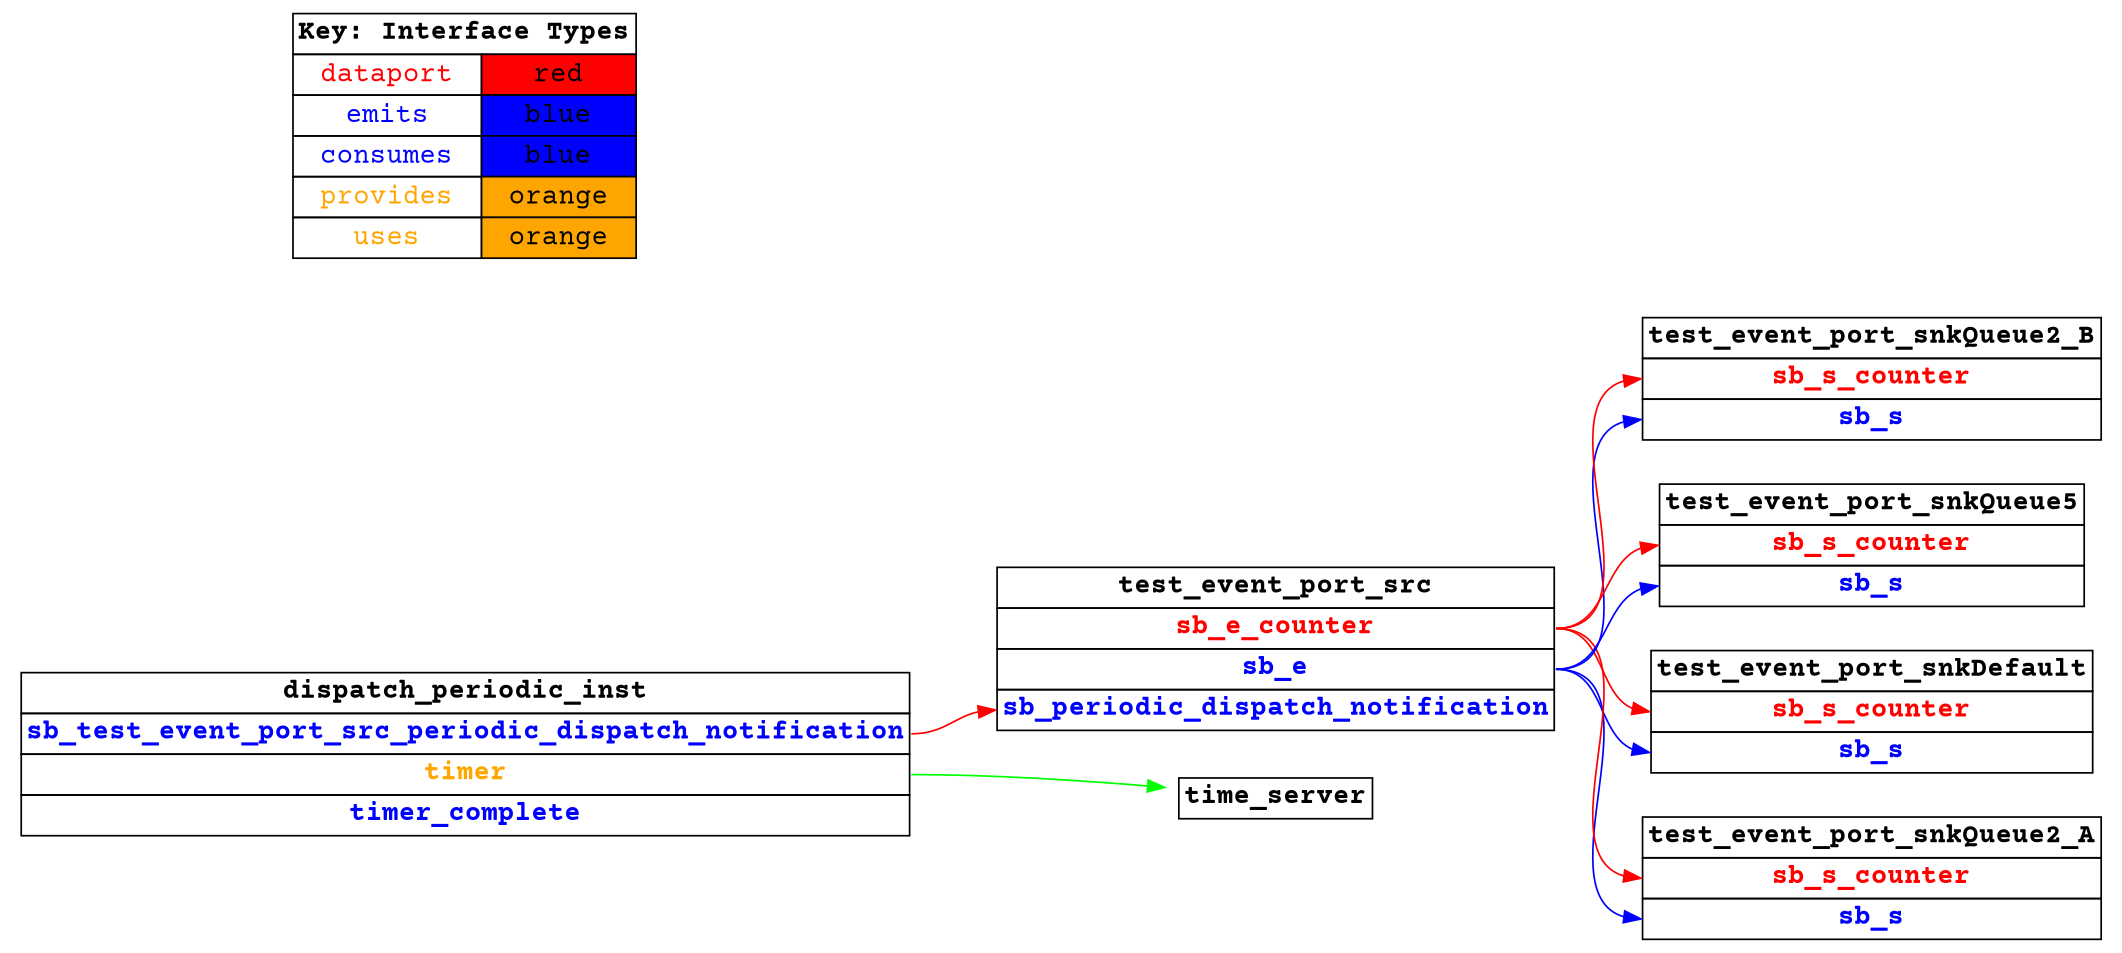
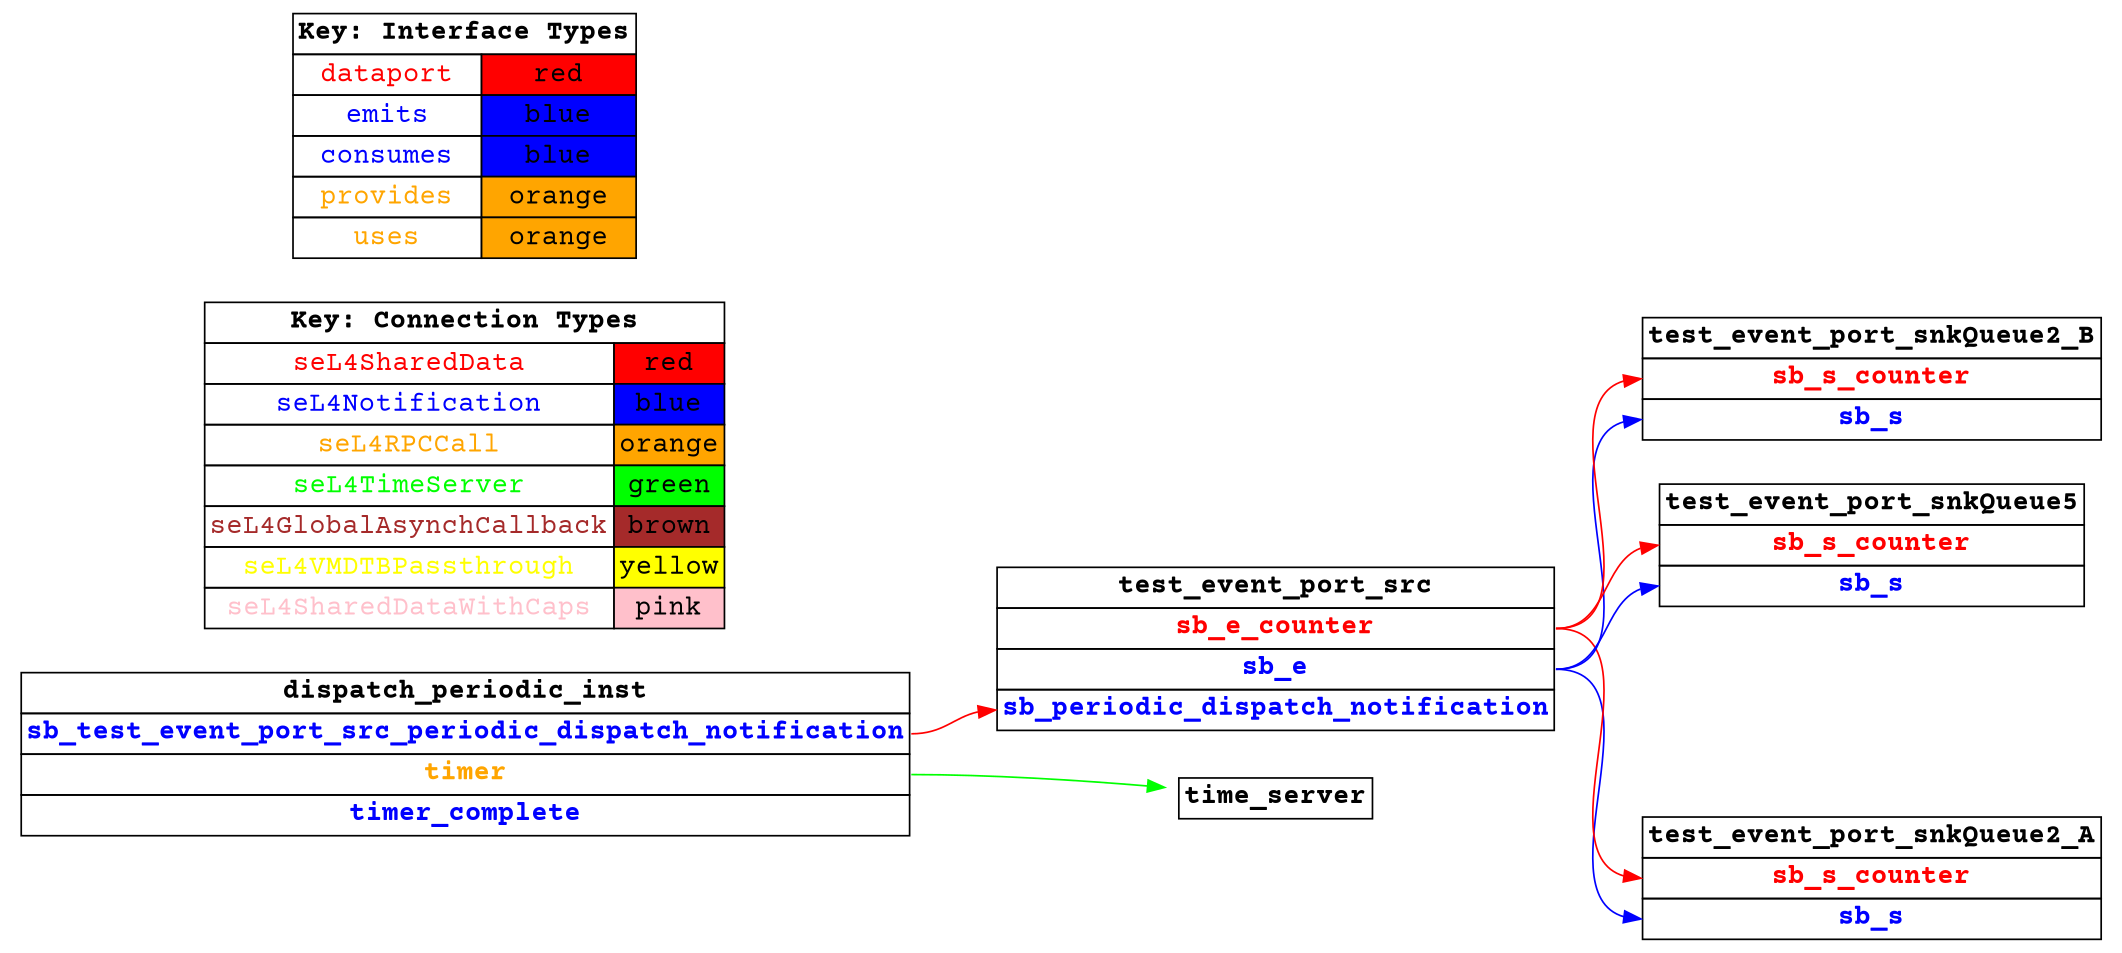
none -> (465, 465)
(1872, 712) -> none
